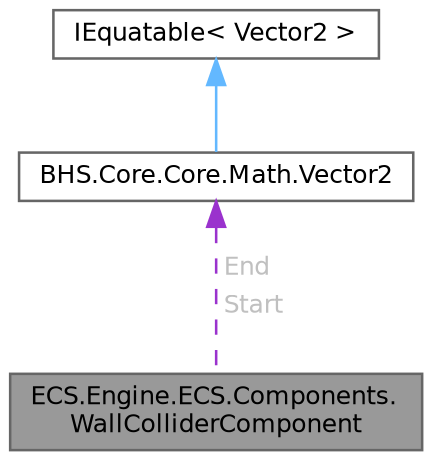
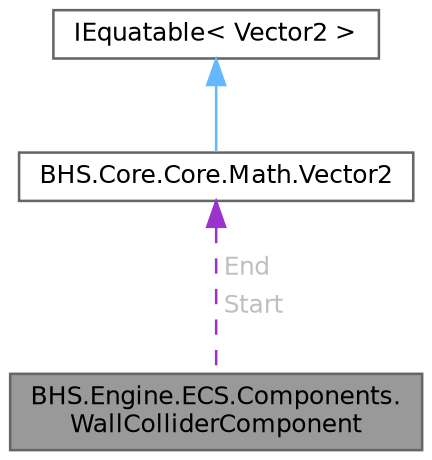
(216, 412) -> (216, 412)
